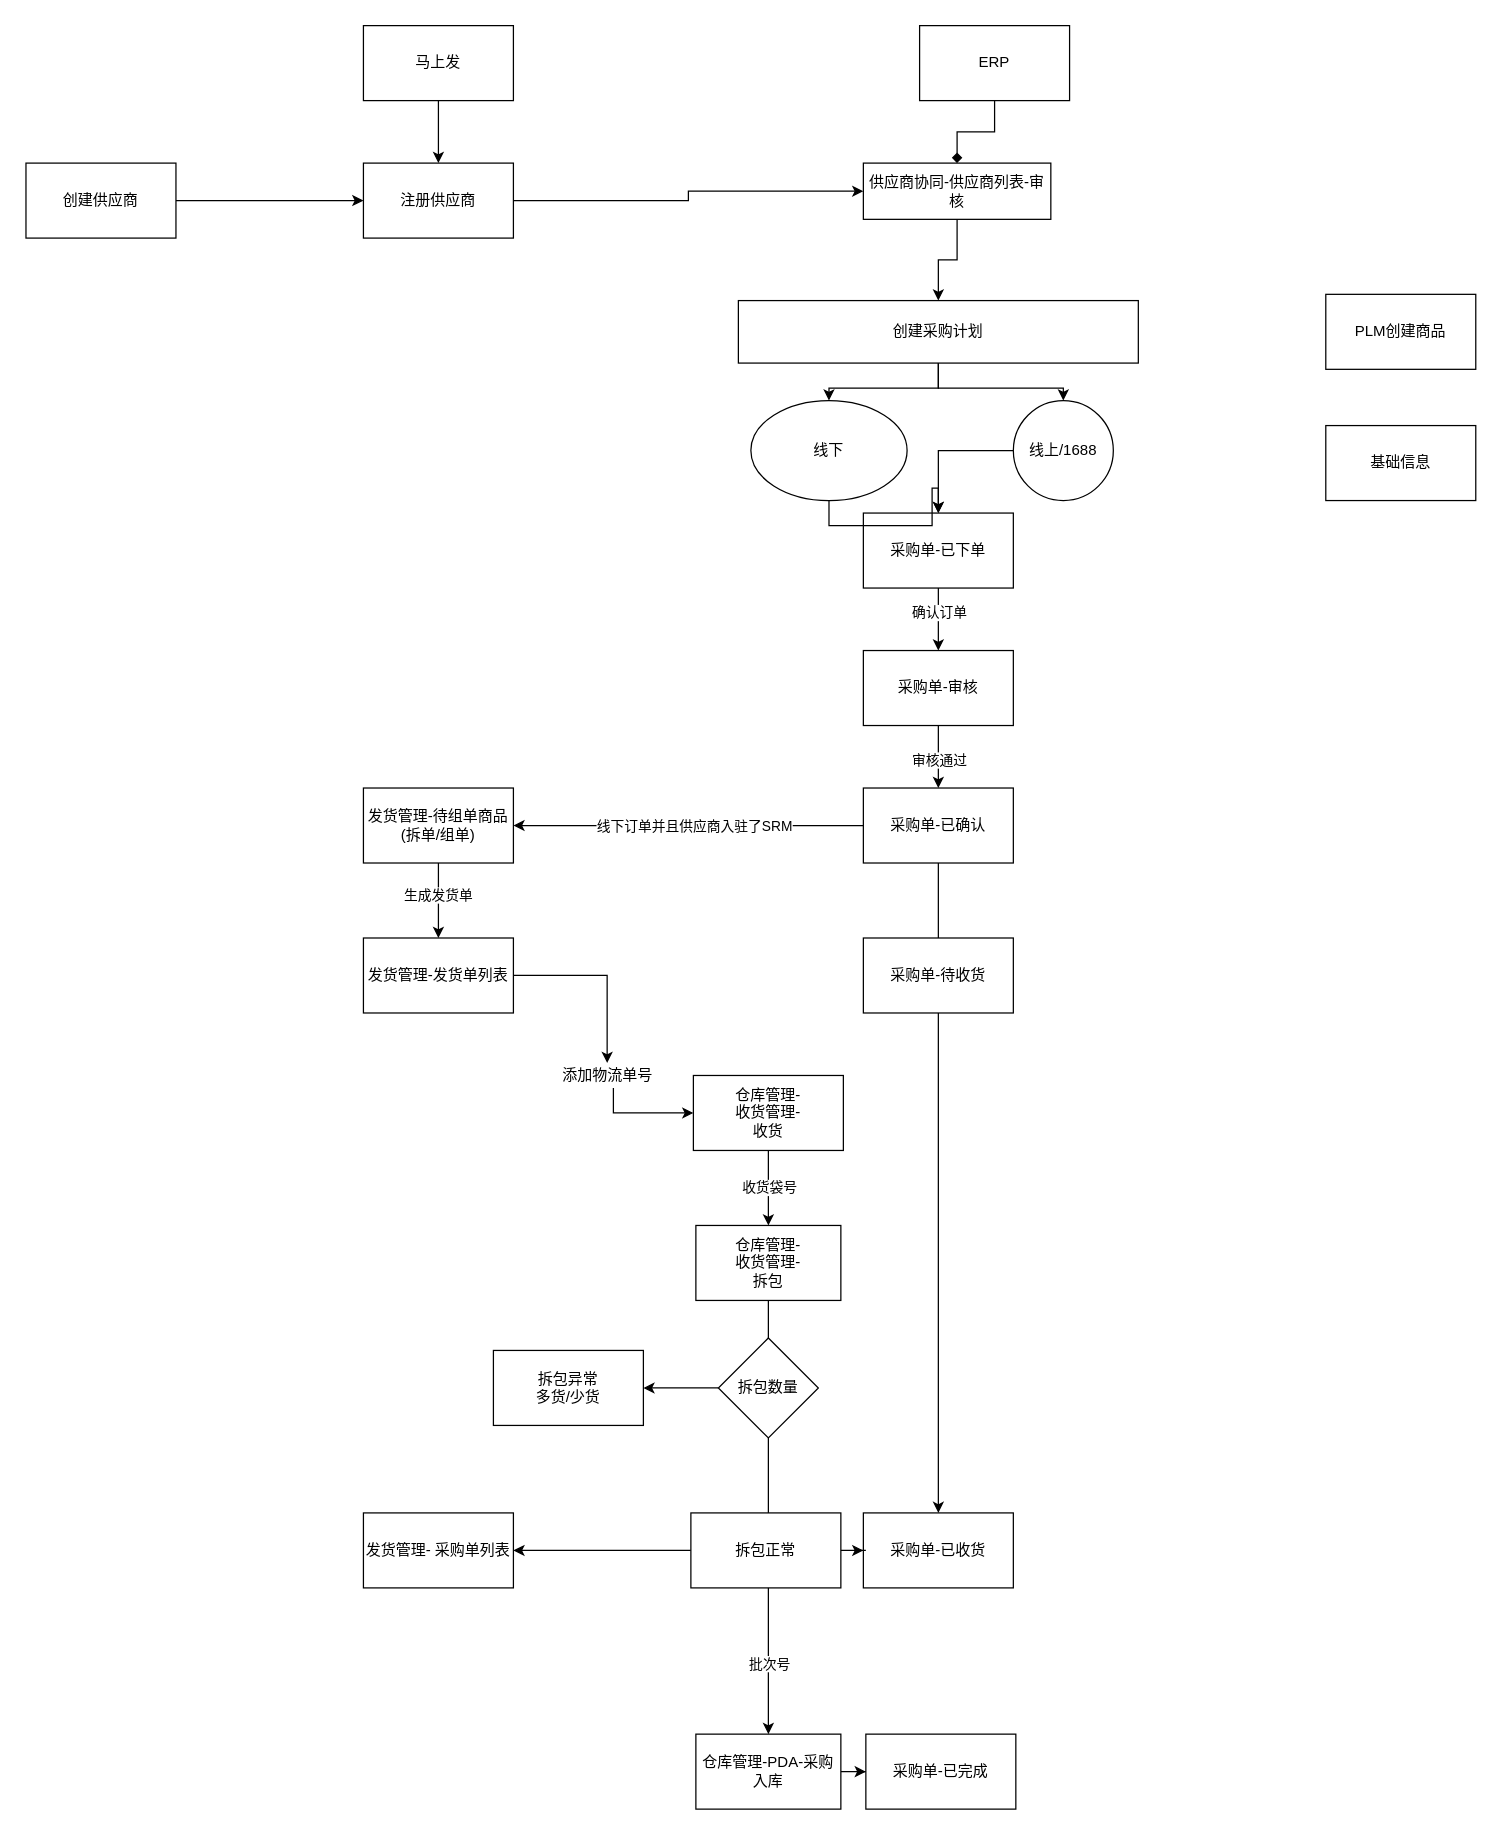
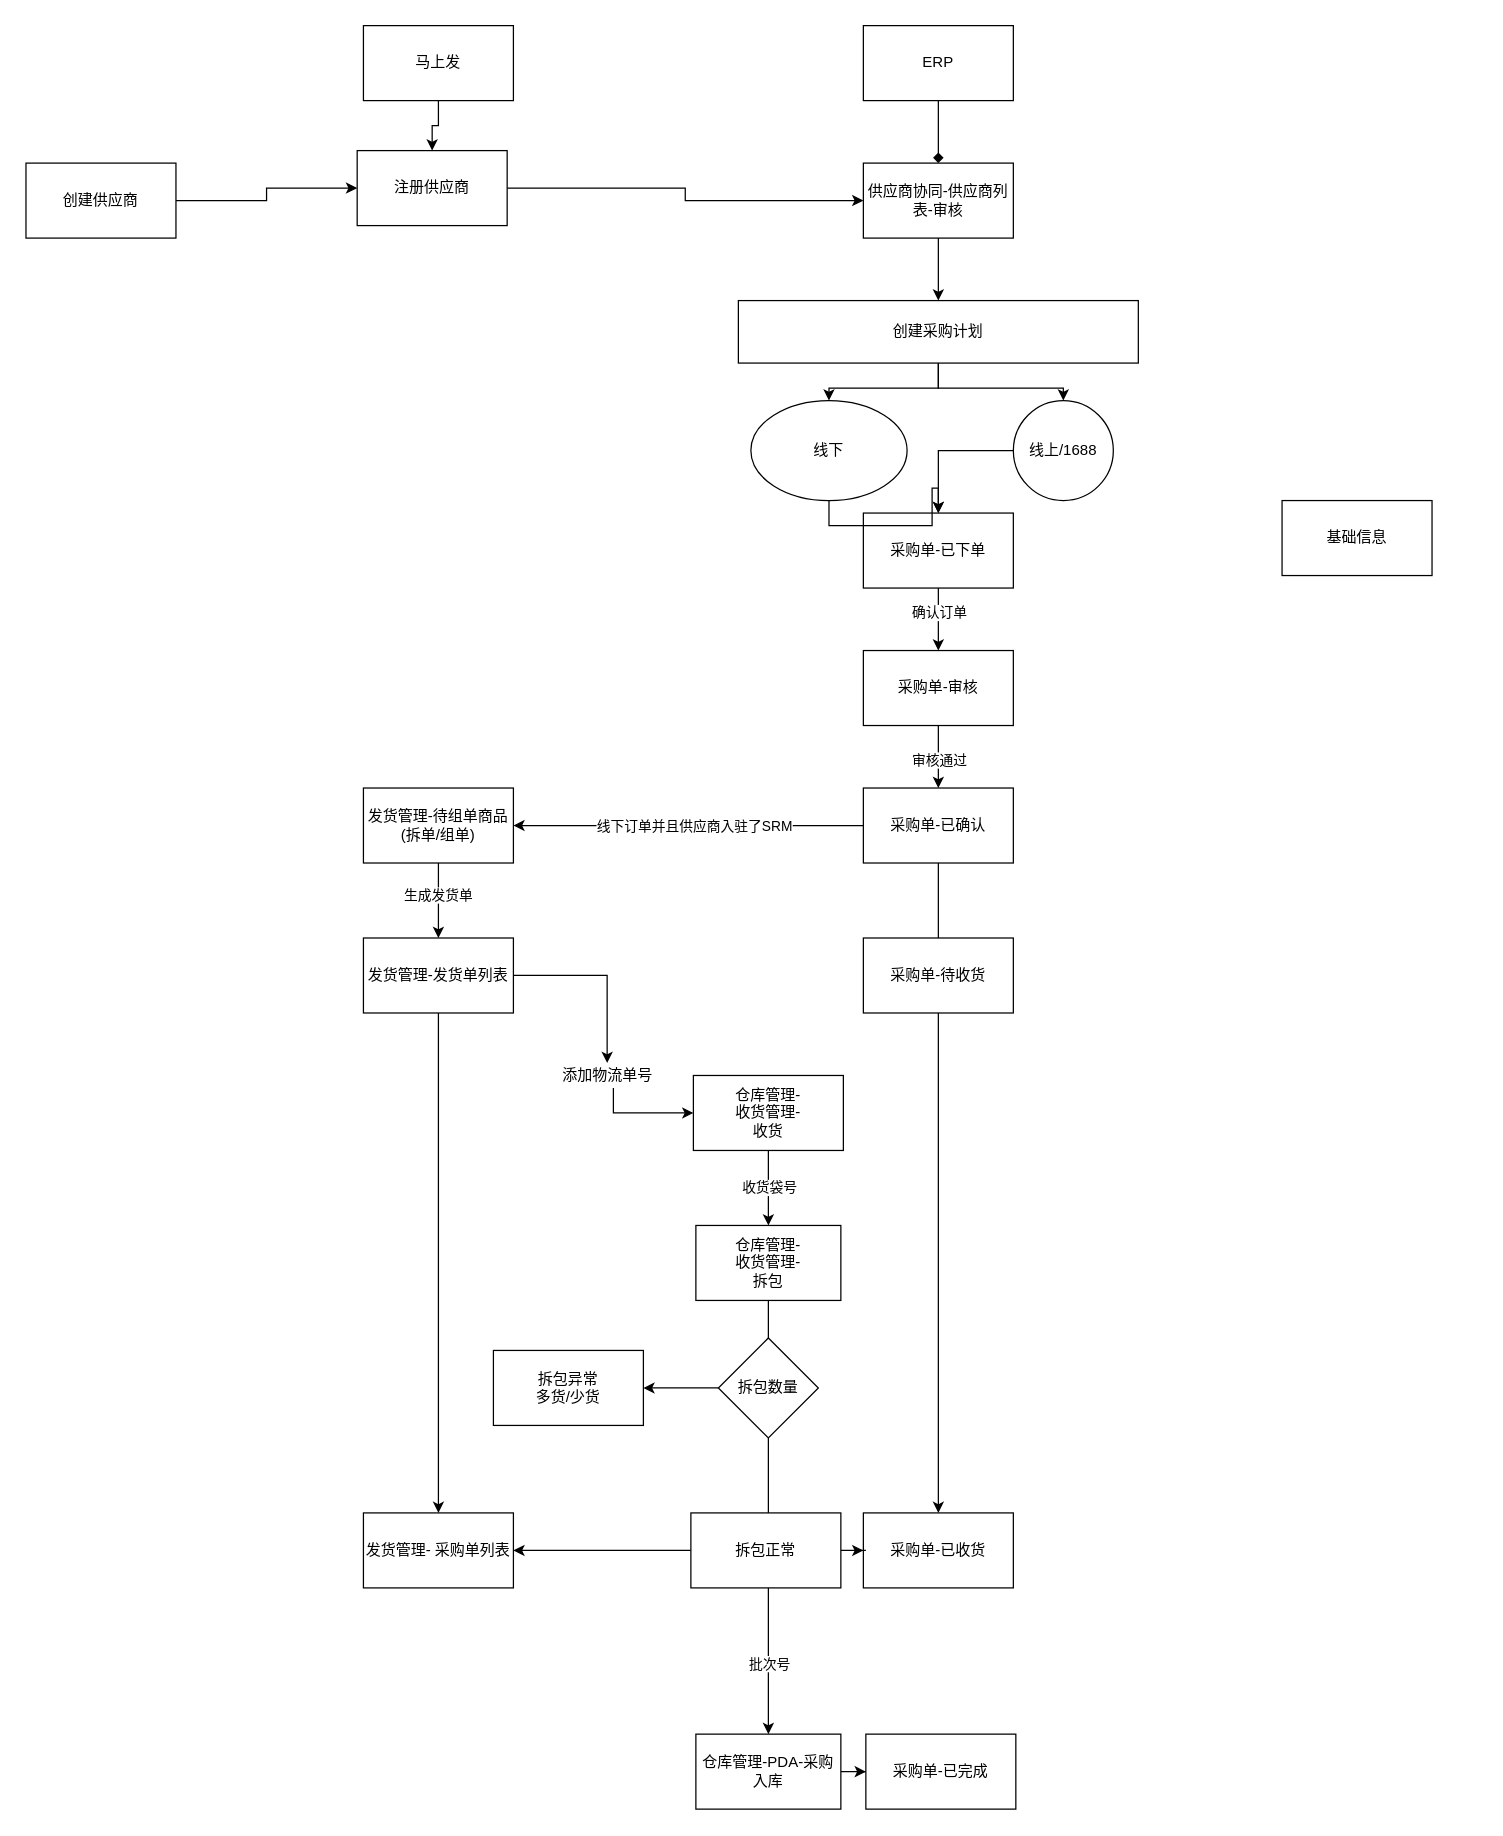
(994, 63) -> (938, 63)
(957, 191) -> (938, 201)
(438, 201) -> (432, 188)
(1401, 332) -> none
(1401, 463) -> (1357, 538)
none -> (438, 1259)
